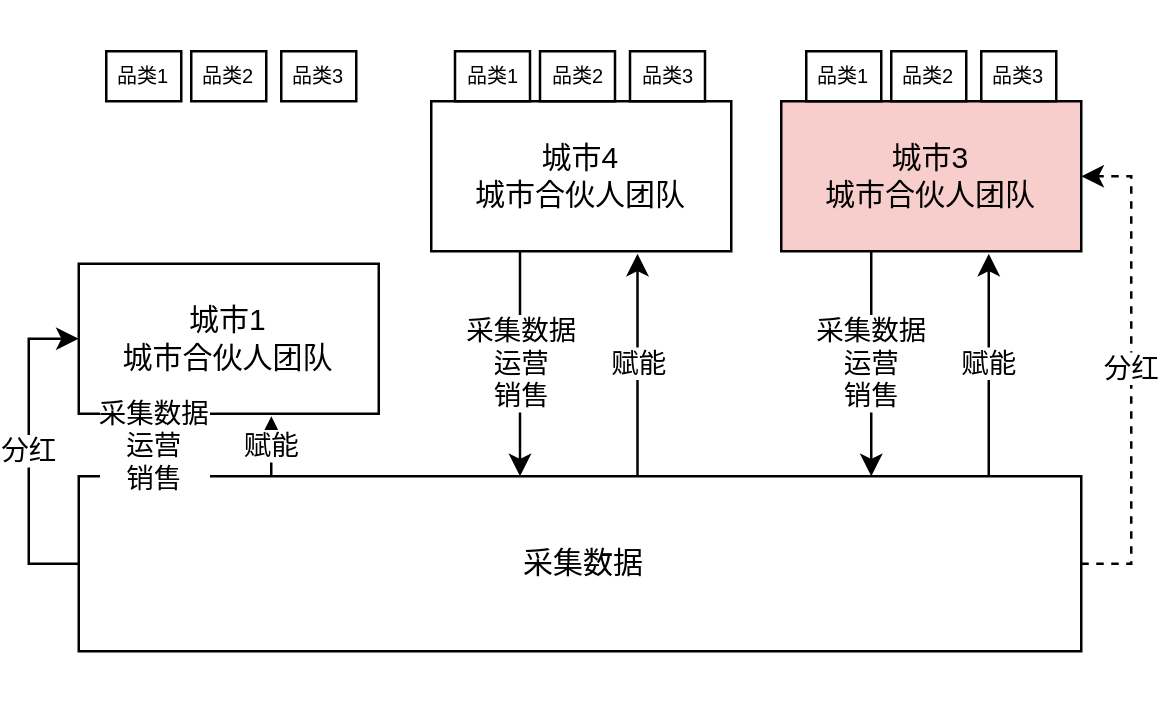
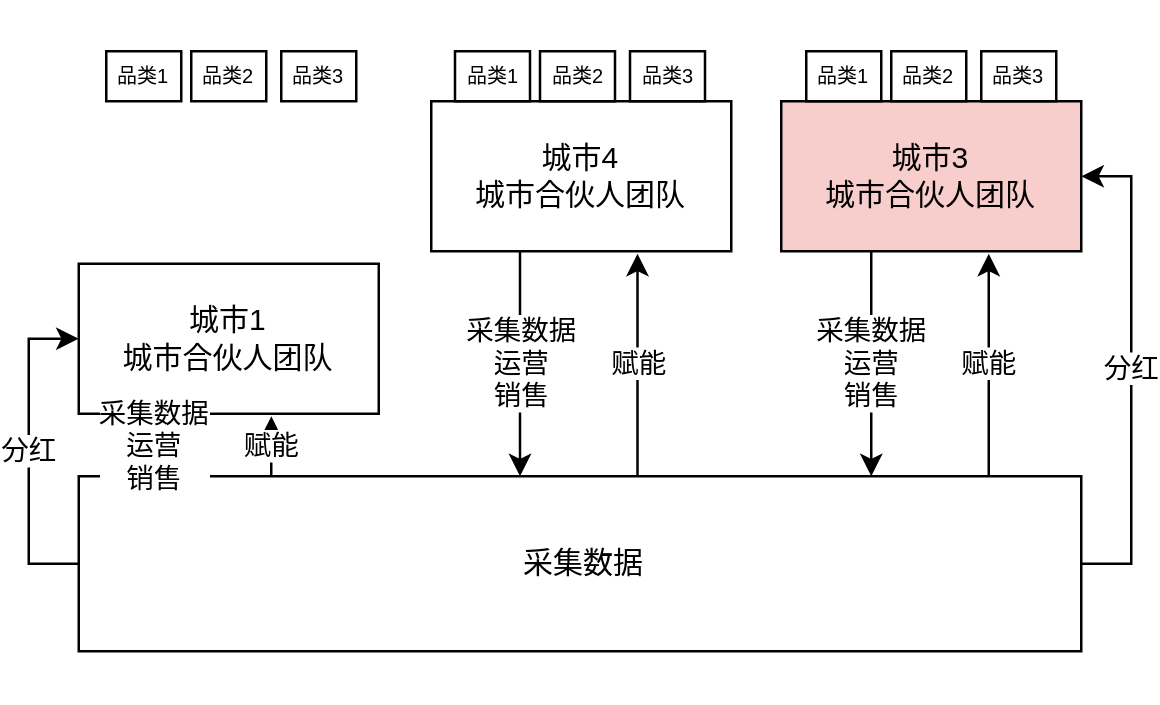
(1131, 498) -> (1131, 498)
